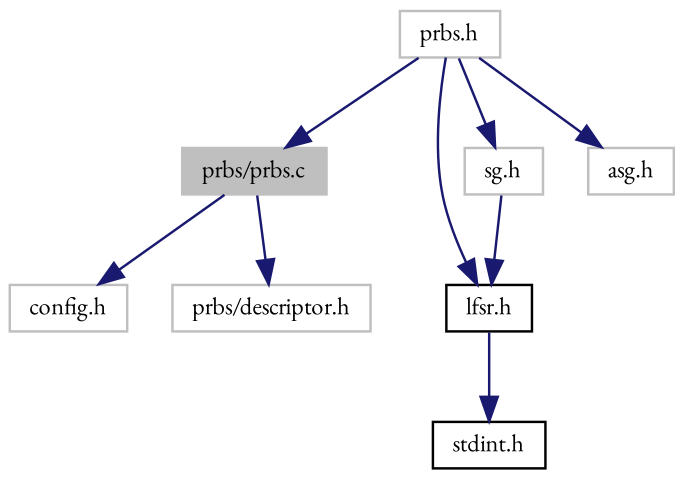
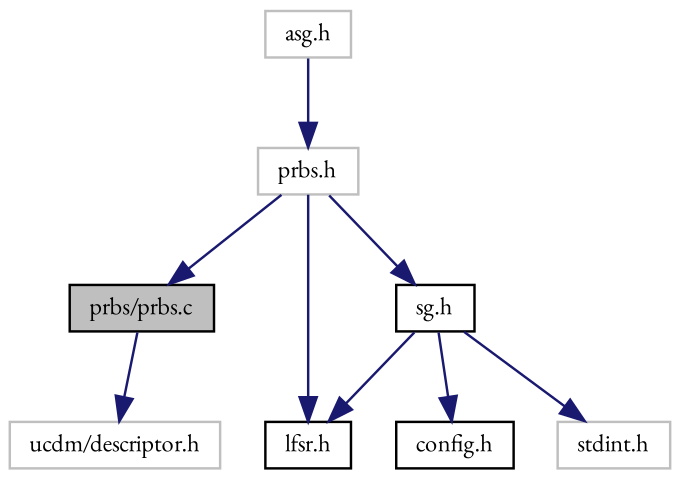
(530, 95) -> (308, 90)
(254, 171) -> (142, 308)
(504, 171) -> (435, 308)
(172, 232) -> (443, 365)
(68, 308) -> (455, 445)
(271, 308) -> (115, 445)
(489, 364) -> (514, 369)
(489, 445) -> (614, 445)
